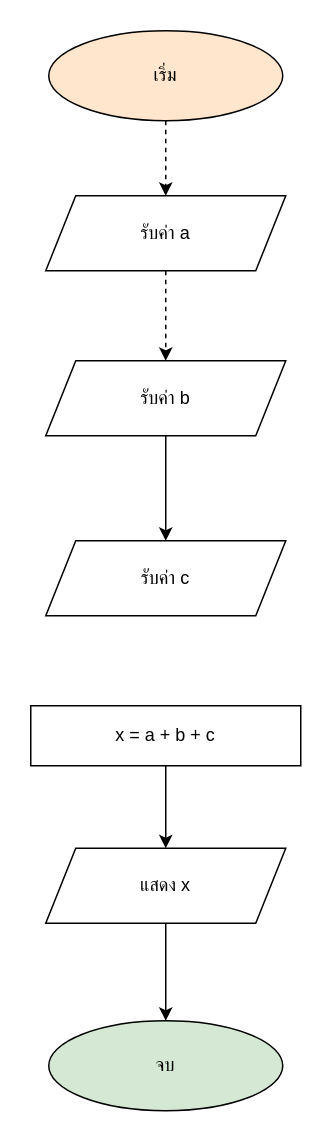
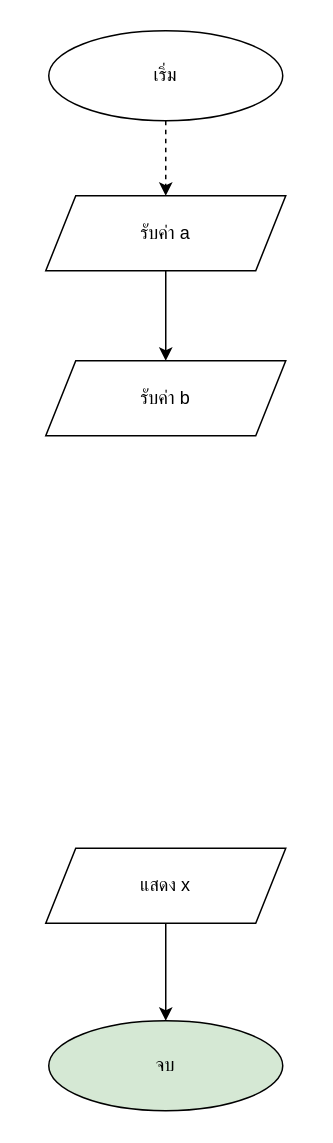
(166, 76) -> (166, 76)
(166, 312) -> (166, 312)
(166, 483) -> none
(166, 578) -> none
(166, 736) -> none
(166, 802) -> none
